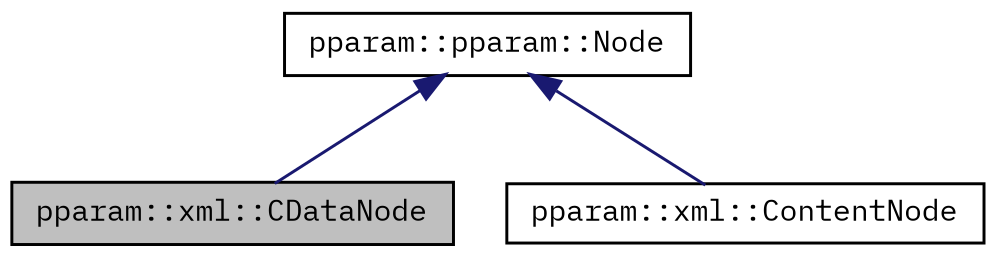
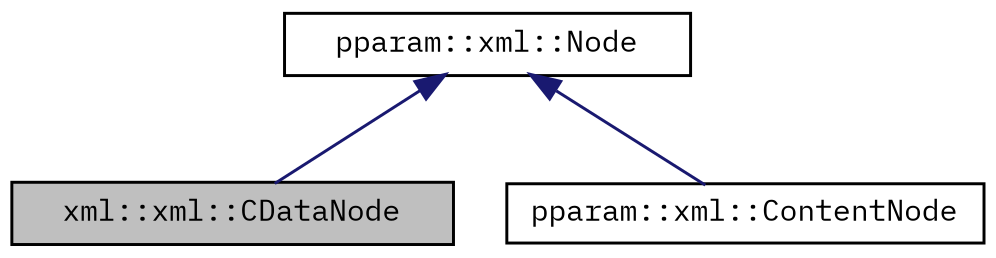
(488, 44) -> (488, 44)
(233, 213) -> (233, 213)
